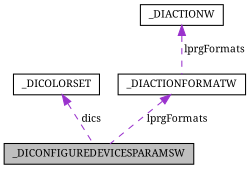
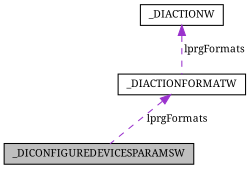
(56, 84) -> none
